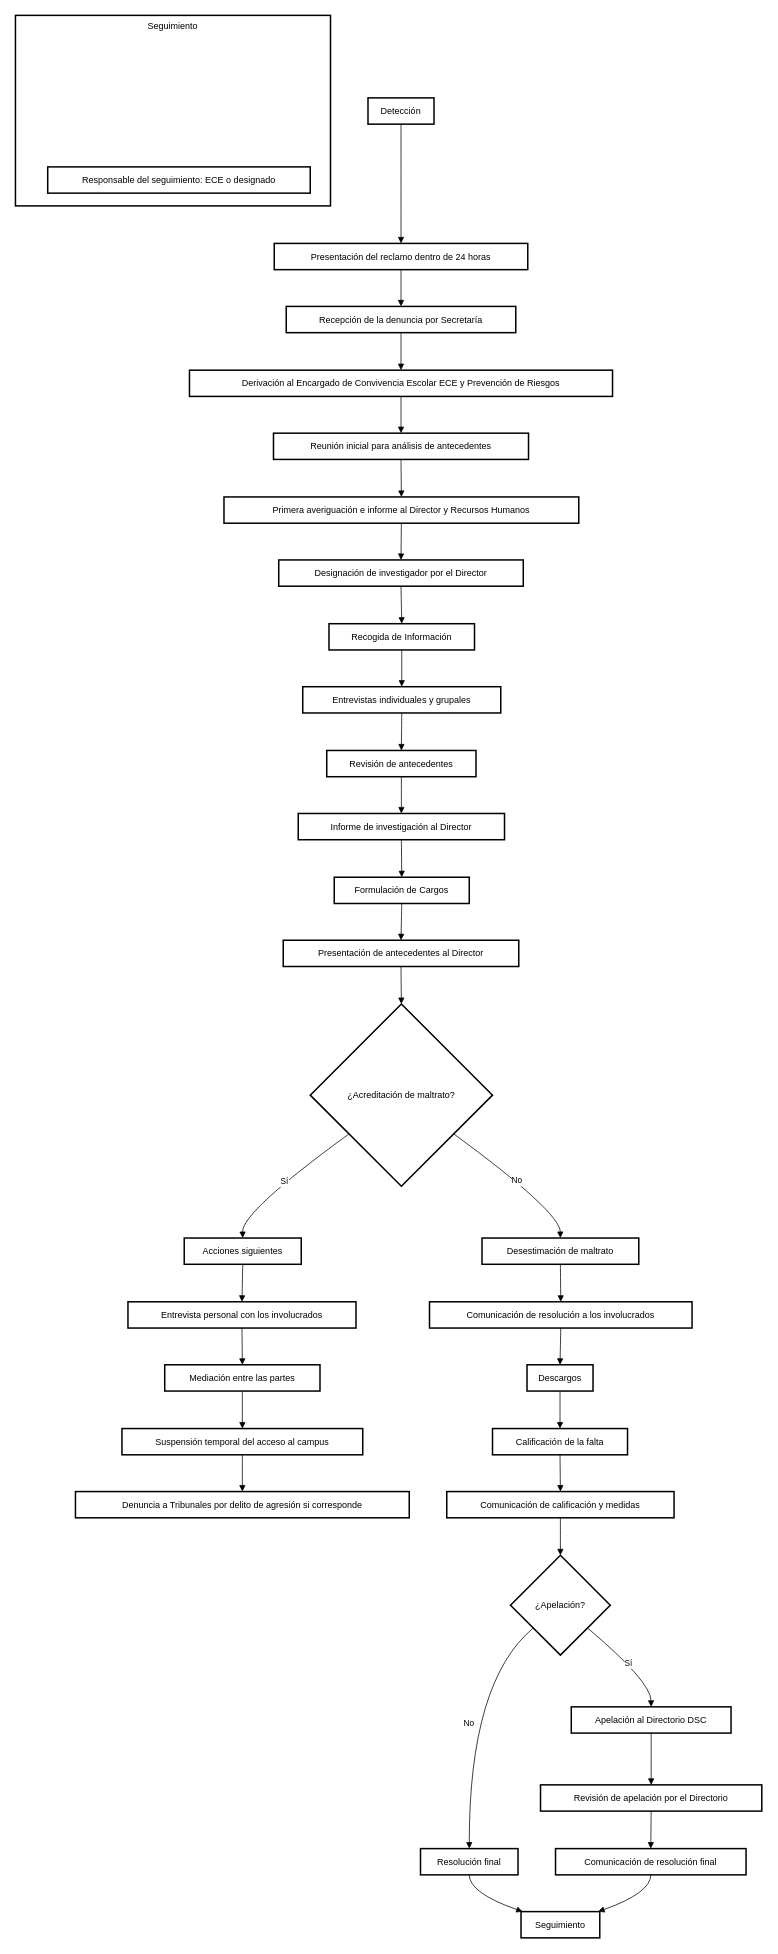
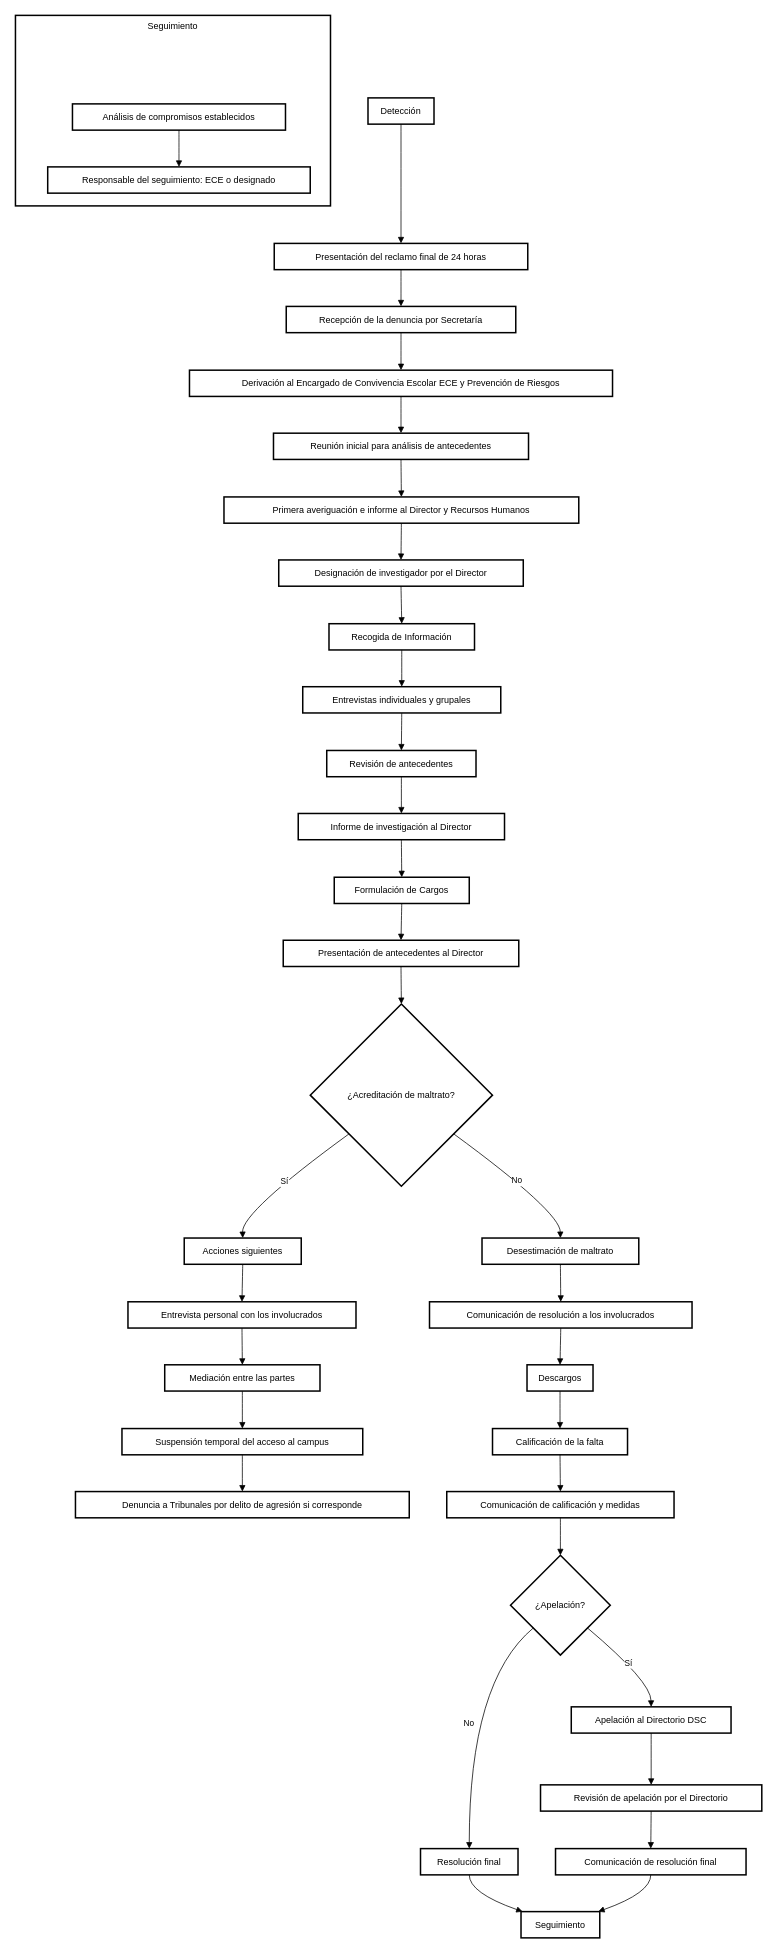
none -> (179, 117)
none -> (179, 130)
(401, 257) -> (401, 257)
